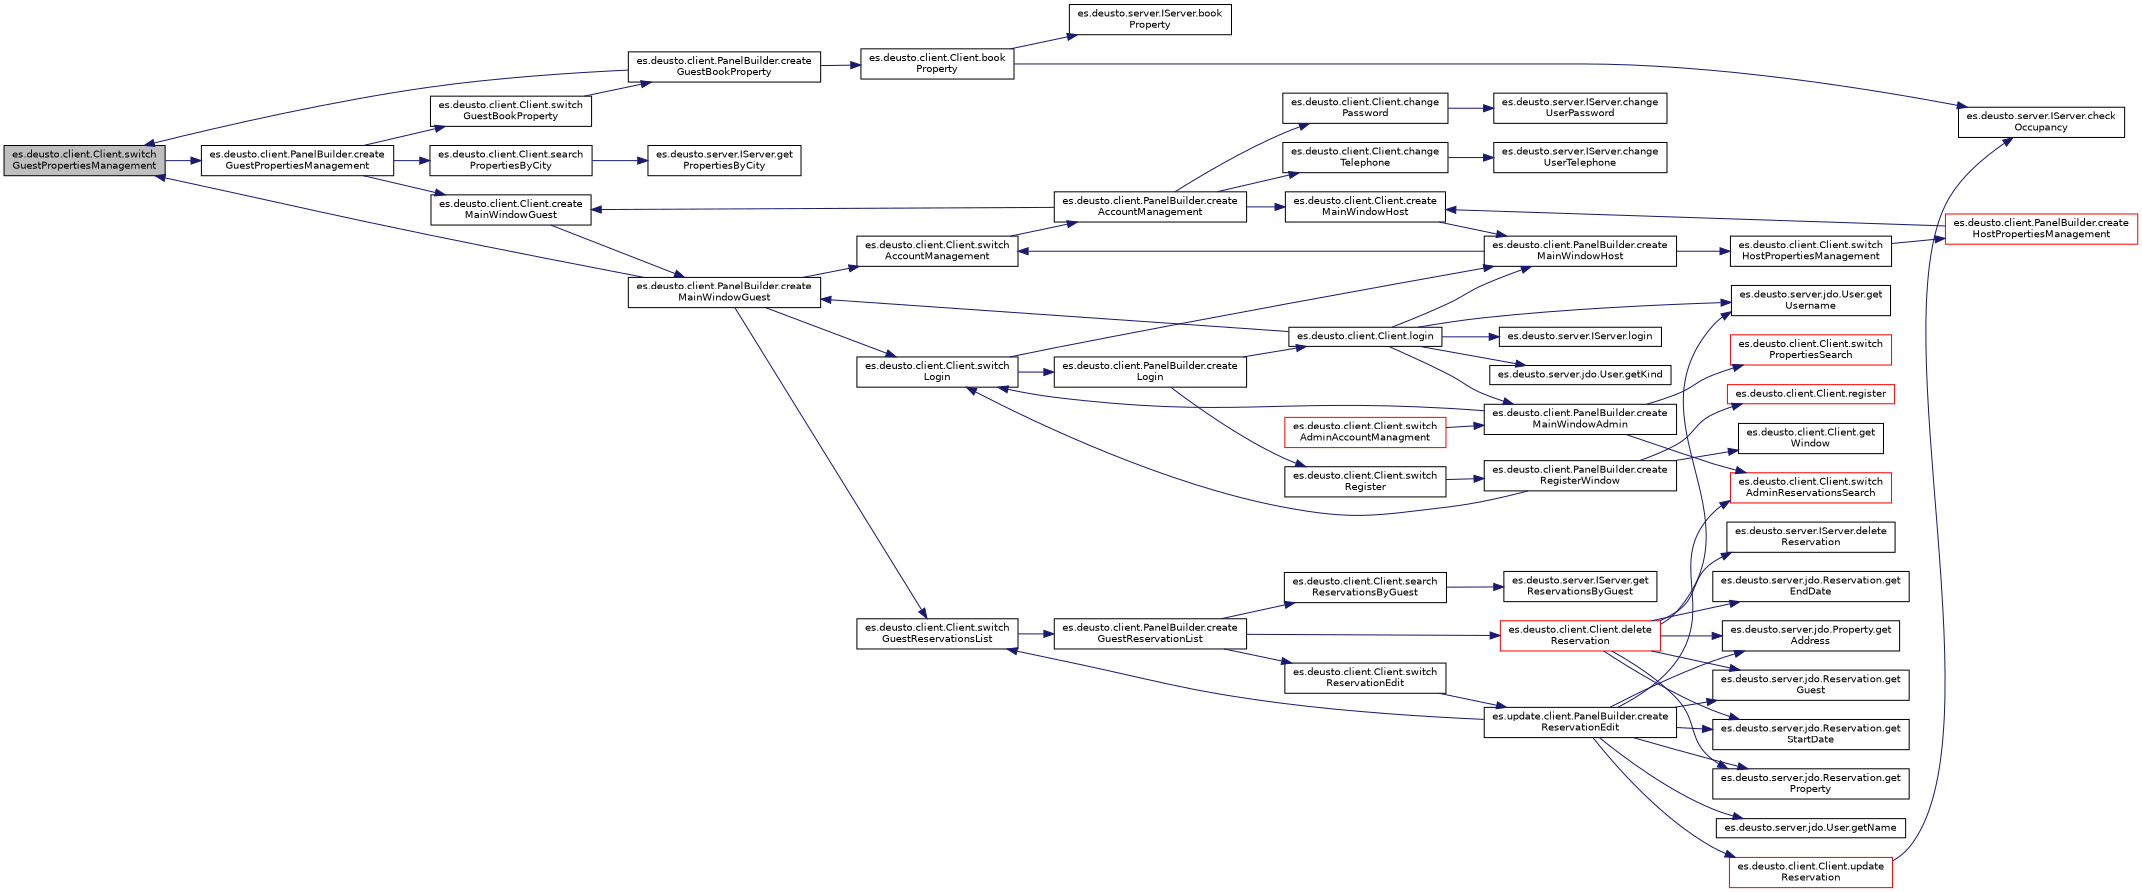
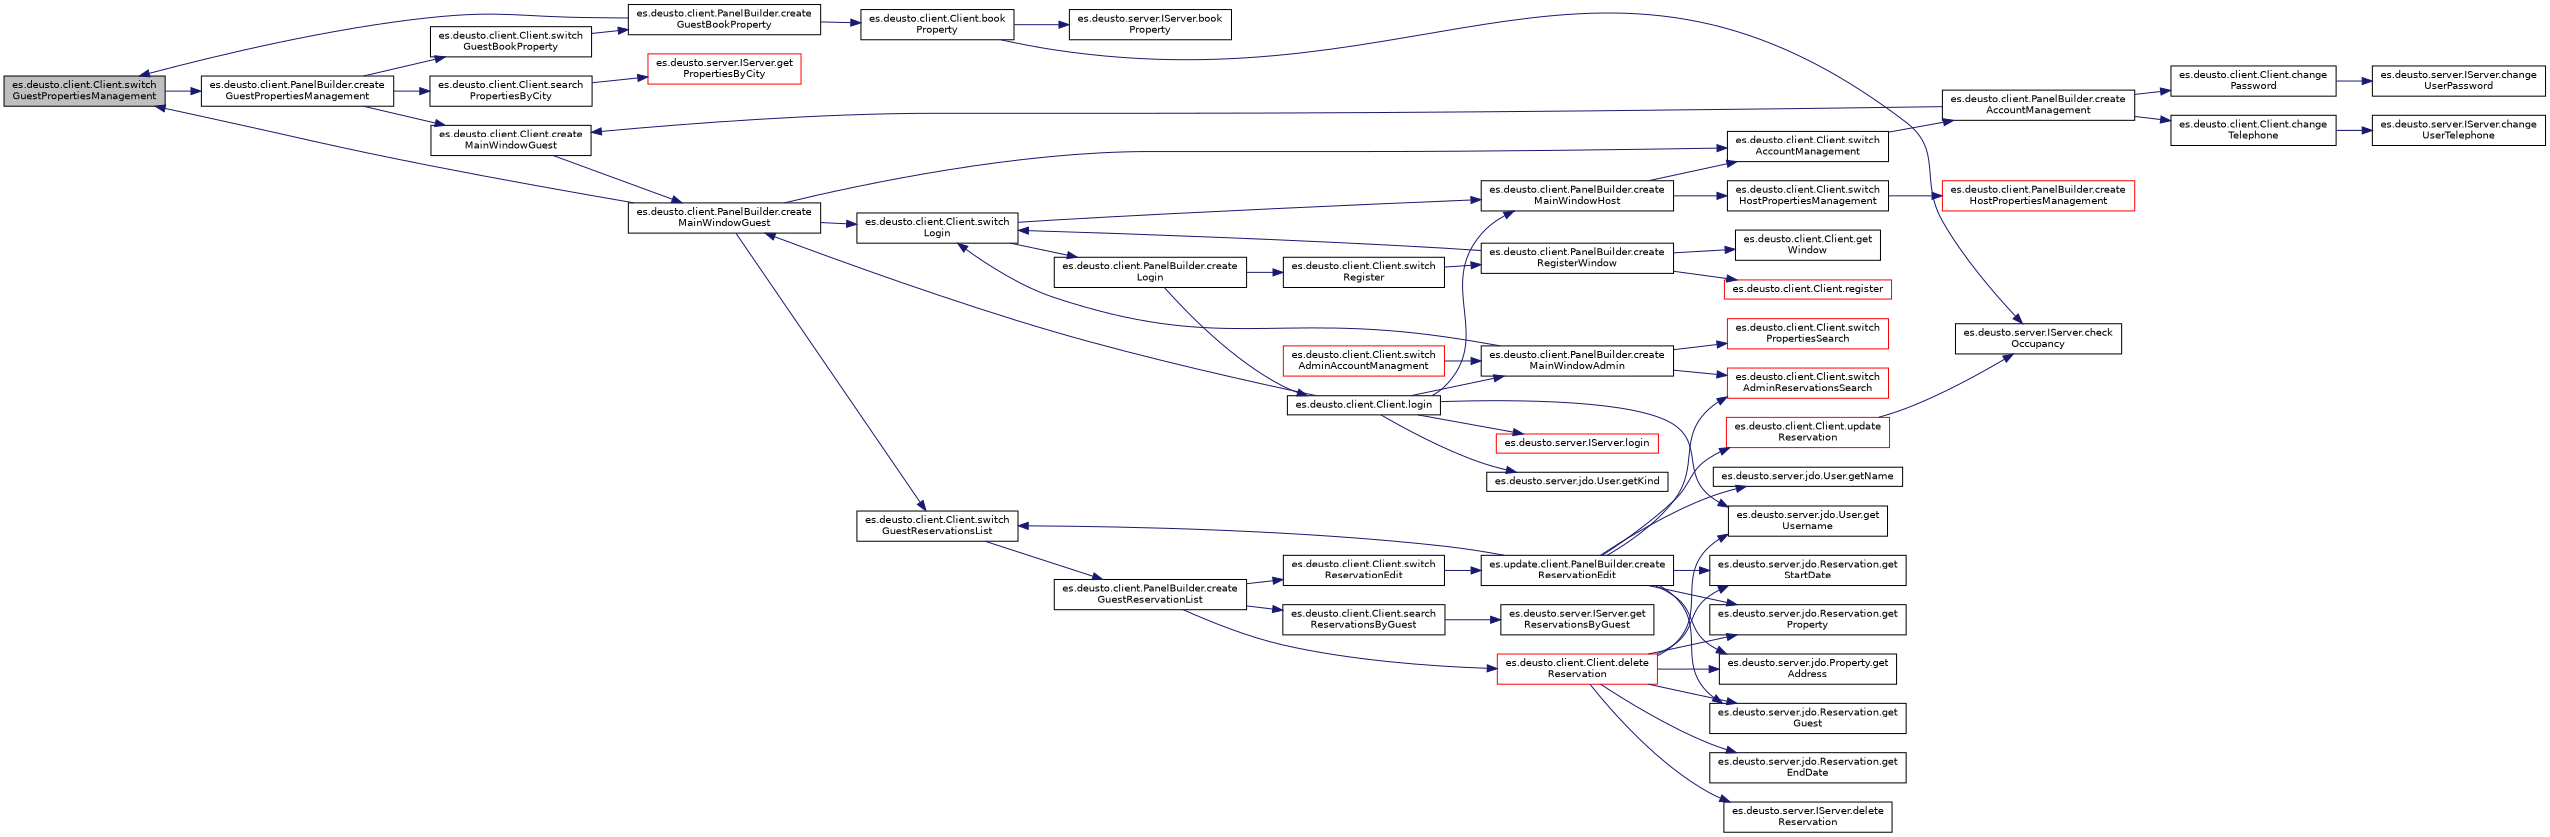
(724, 161) -> (724, 69)
(1365, 207) -> none
(1580, 337) -> (1577, 444)
